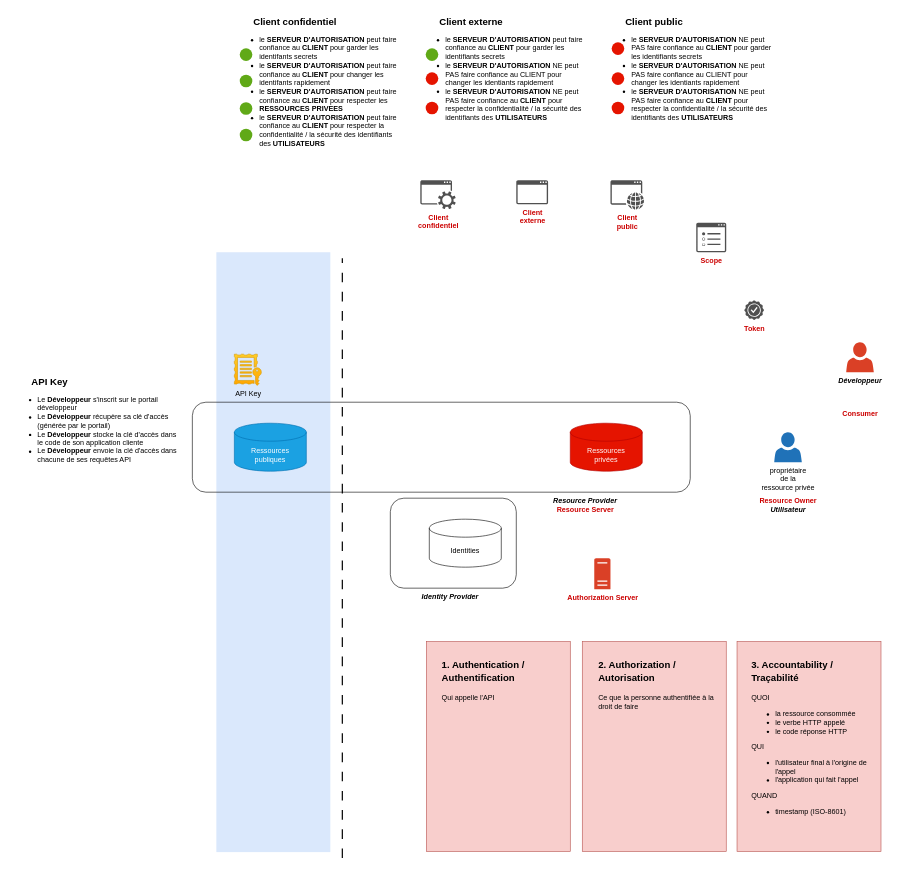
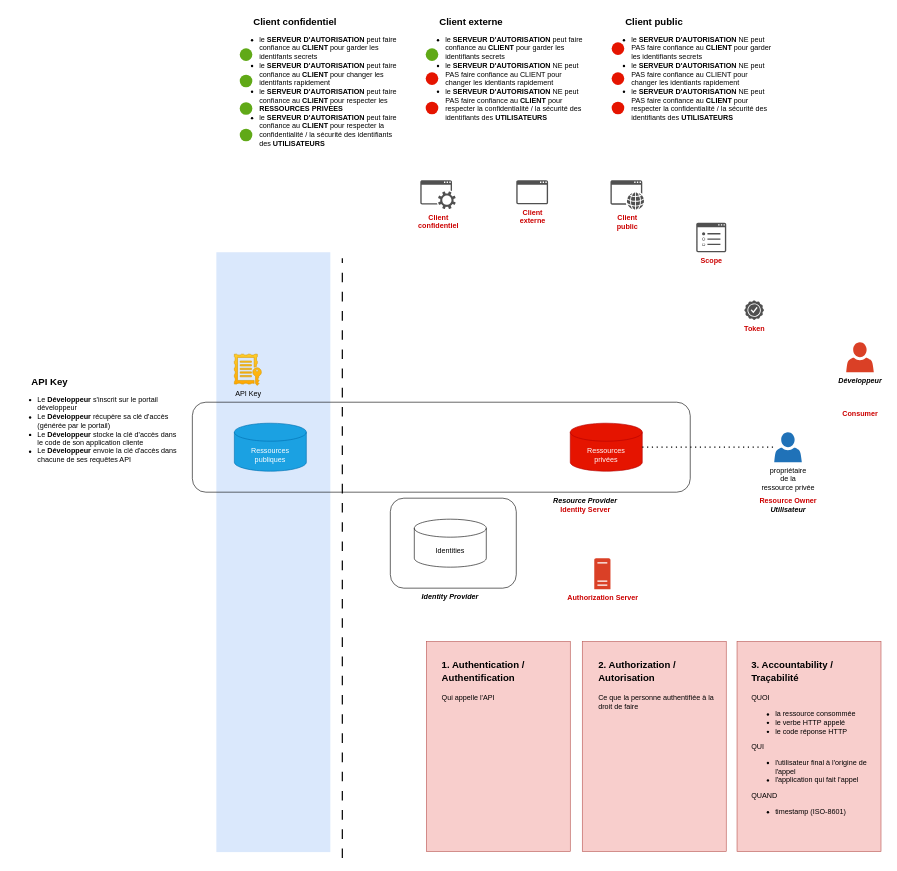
none -> (708, 447)
(586, 510) -> (586, 510)
(465, 543) -> (450, 543)
